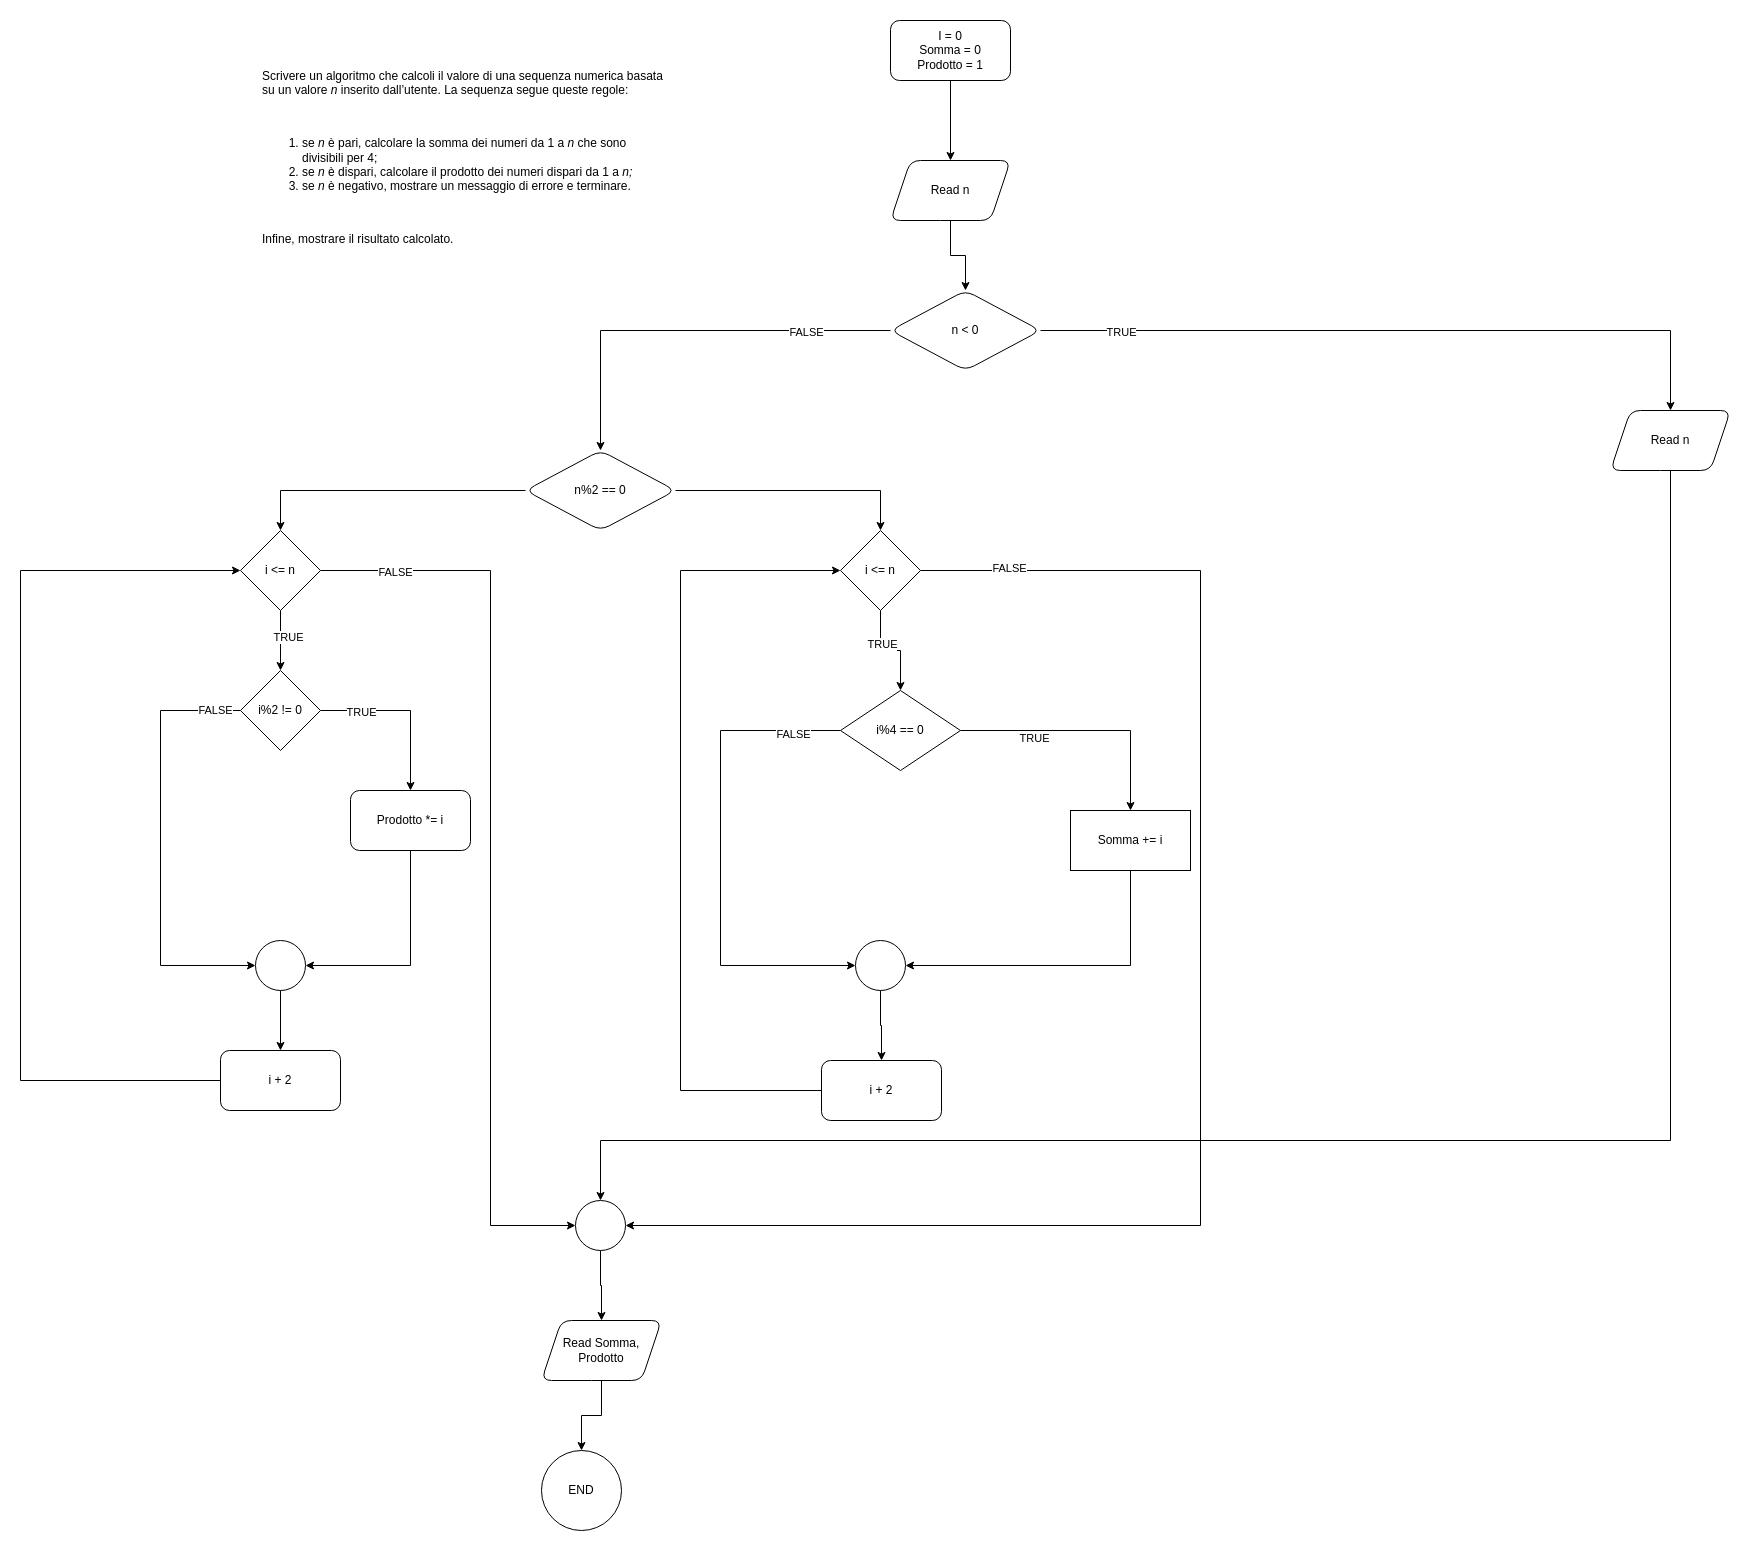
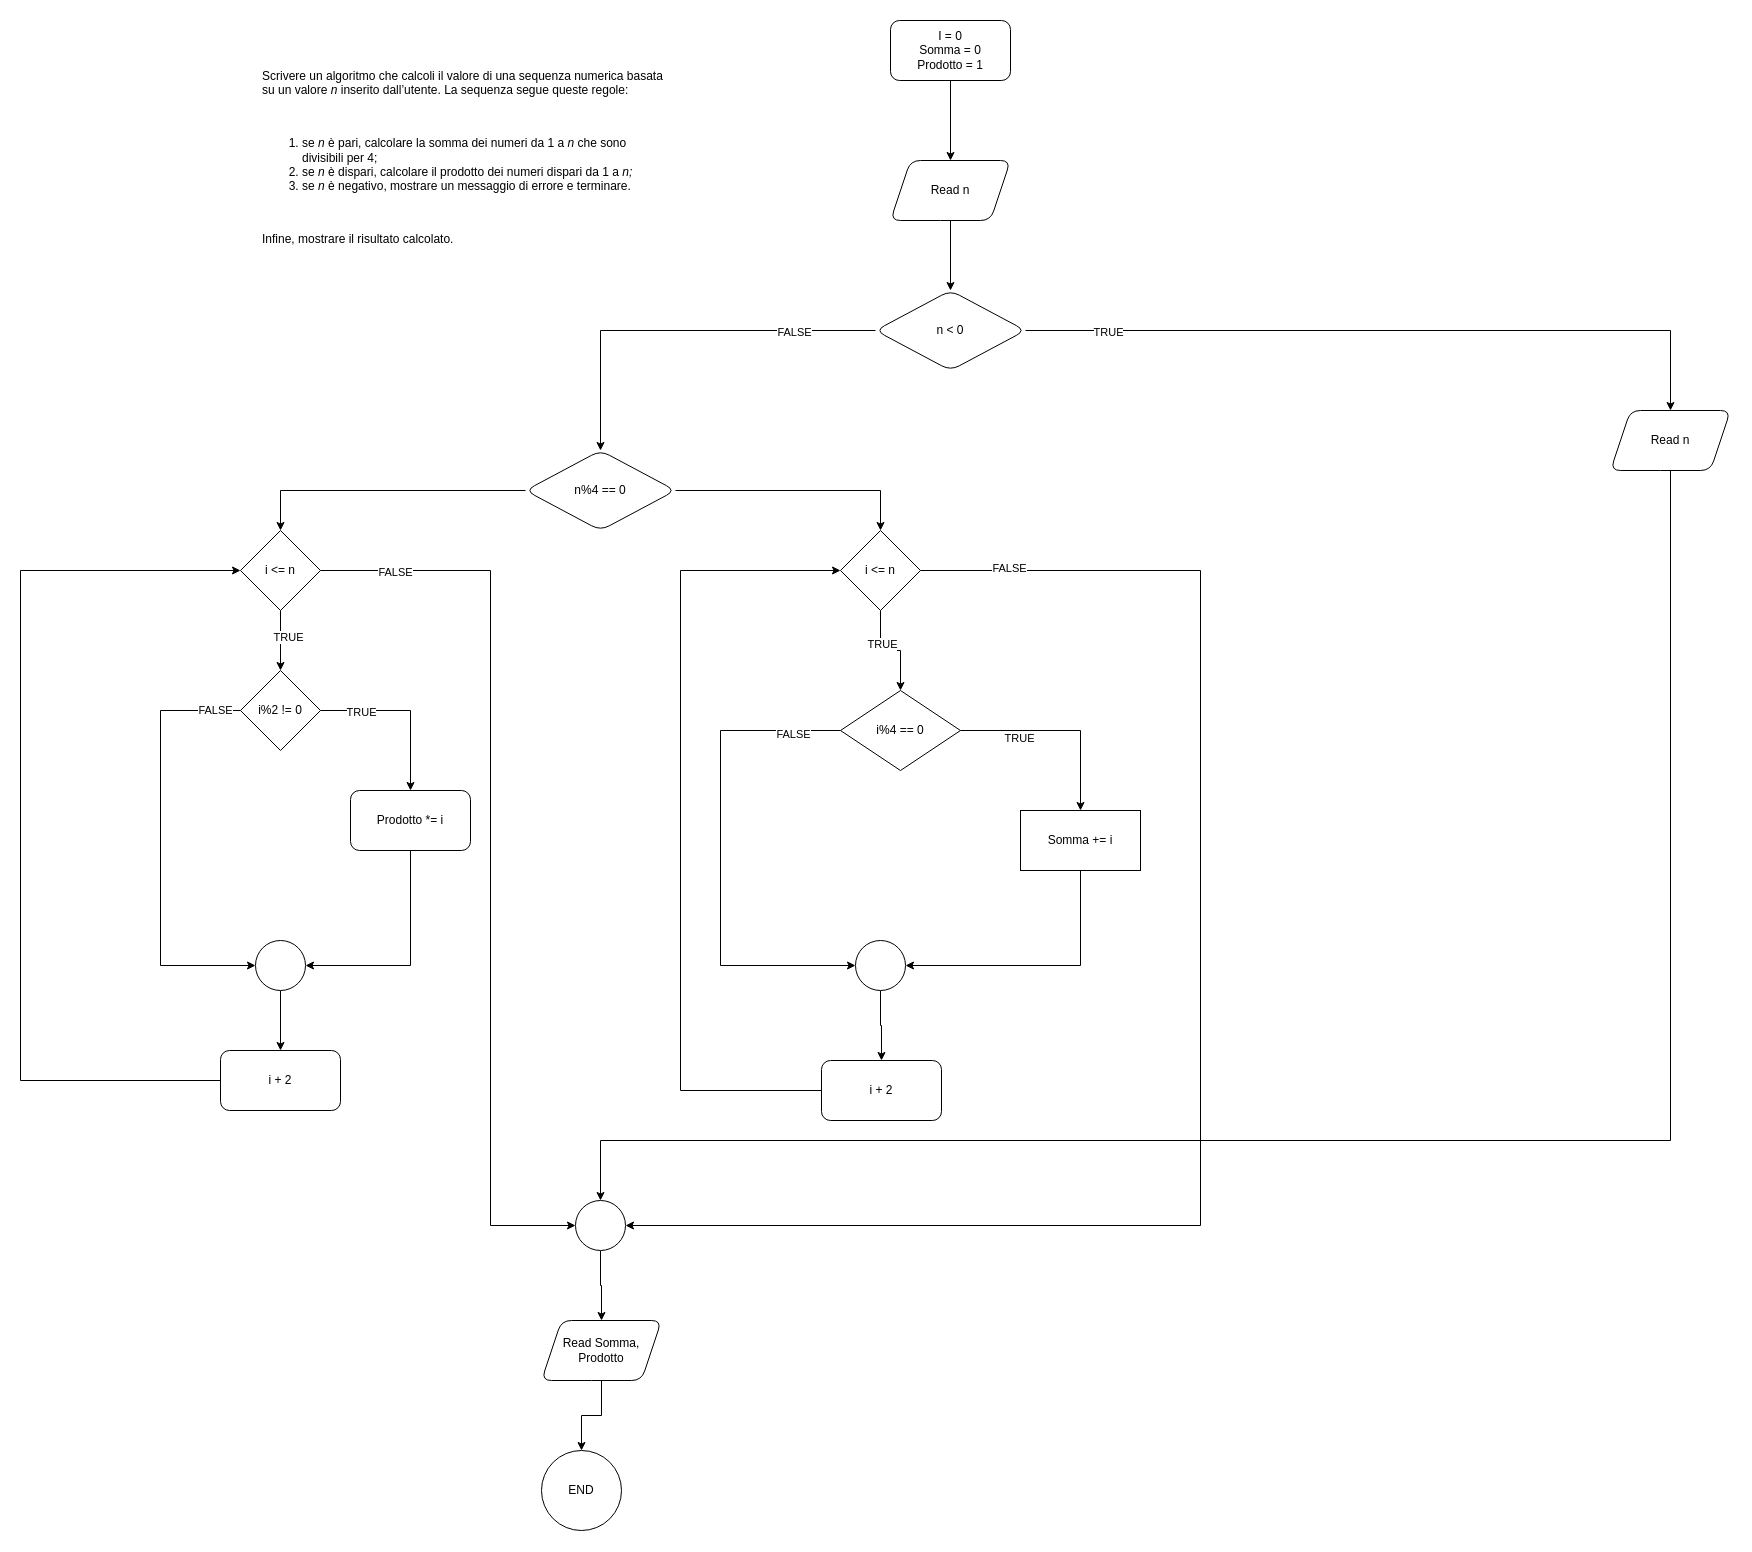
(966, 331) -> (951, 331)
(601, 491) -> (601, 491)
(1131, 841) -> (1081, 841)
